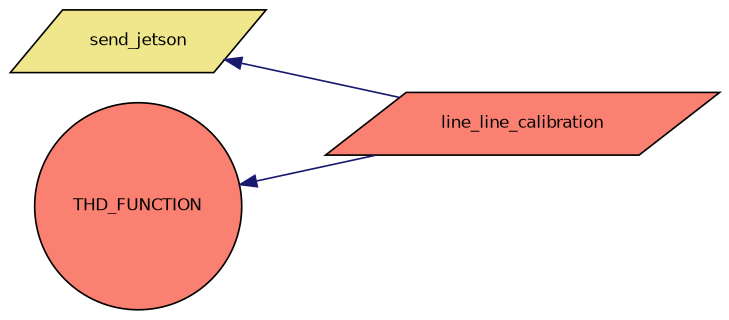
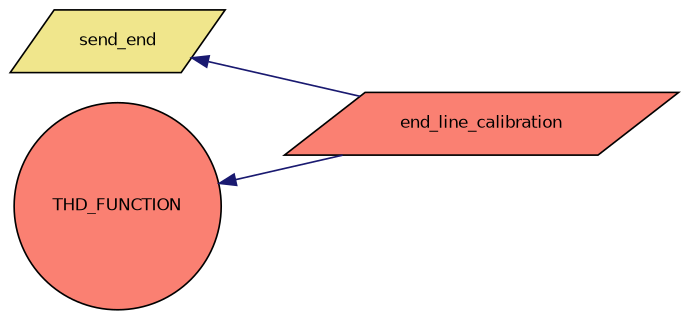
(138, 41) -> (118, 41)
(523, 124) -> (482, 124)
